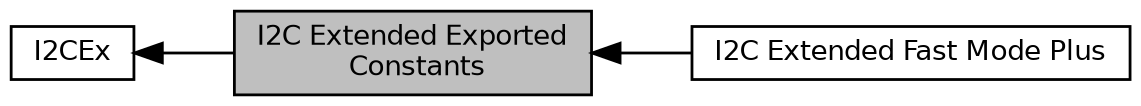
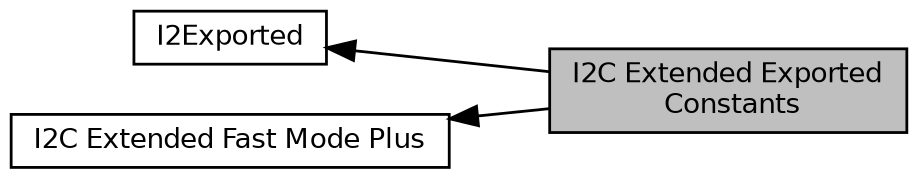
(73, 53) -> (230, 38)
(656, 53) -> (514, 112)
